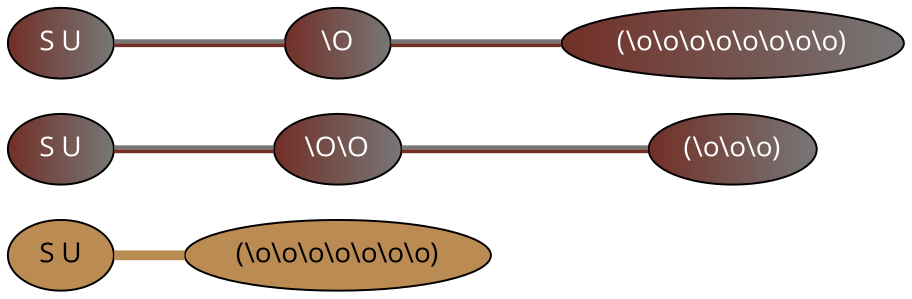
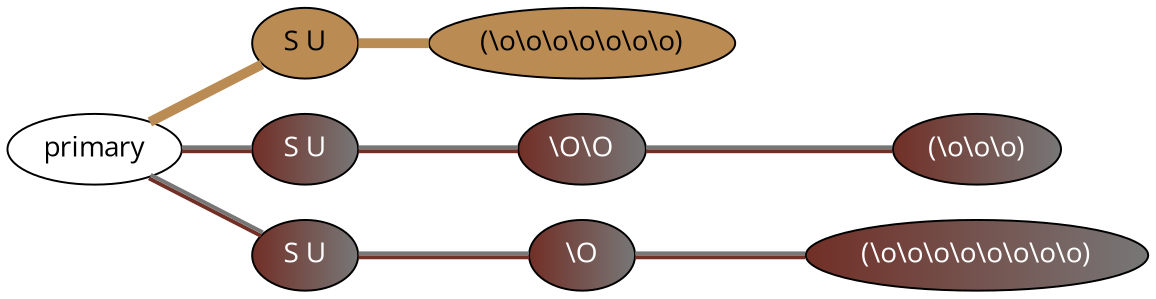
none -> (95, 149)
